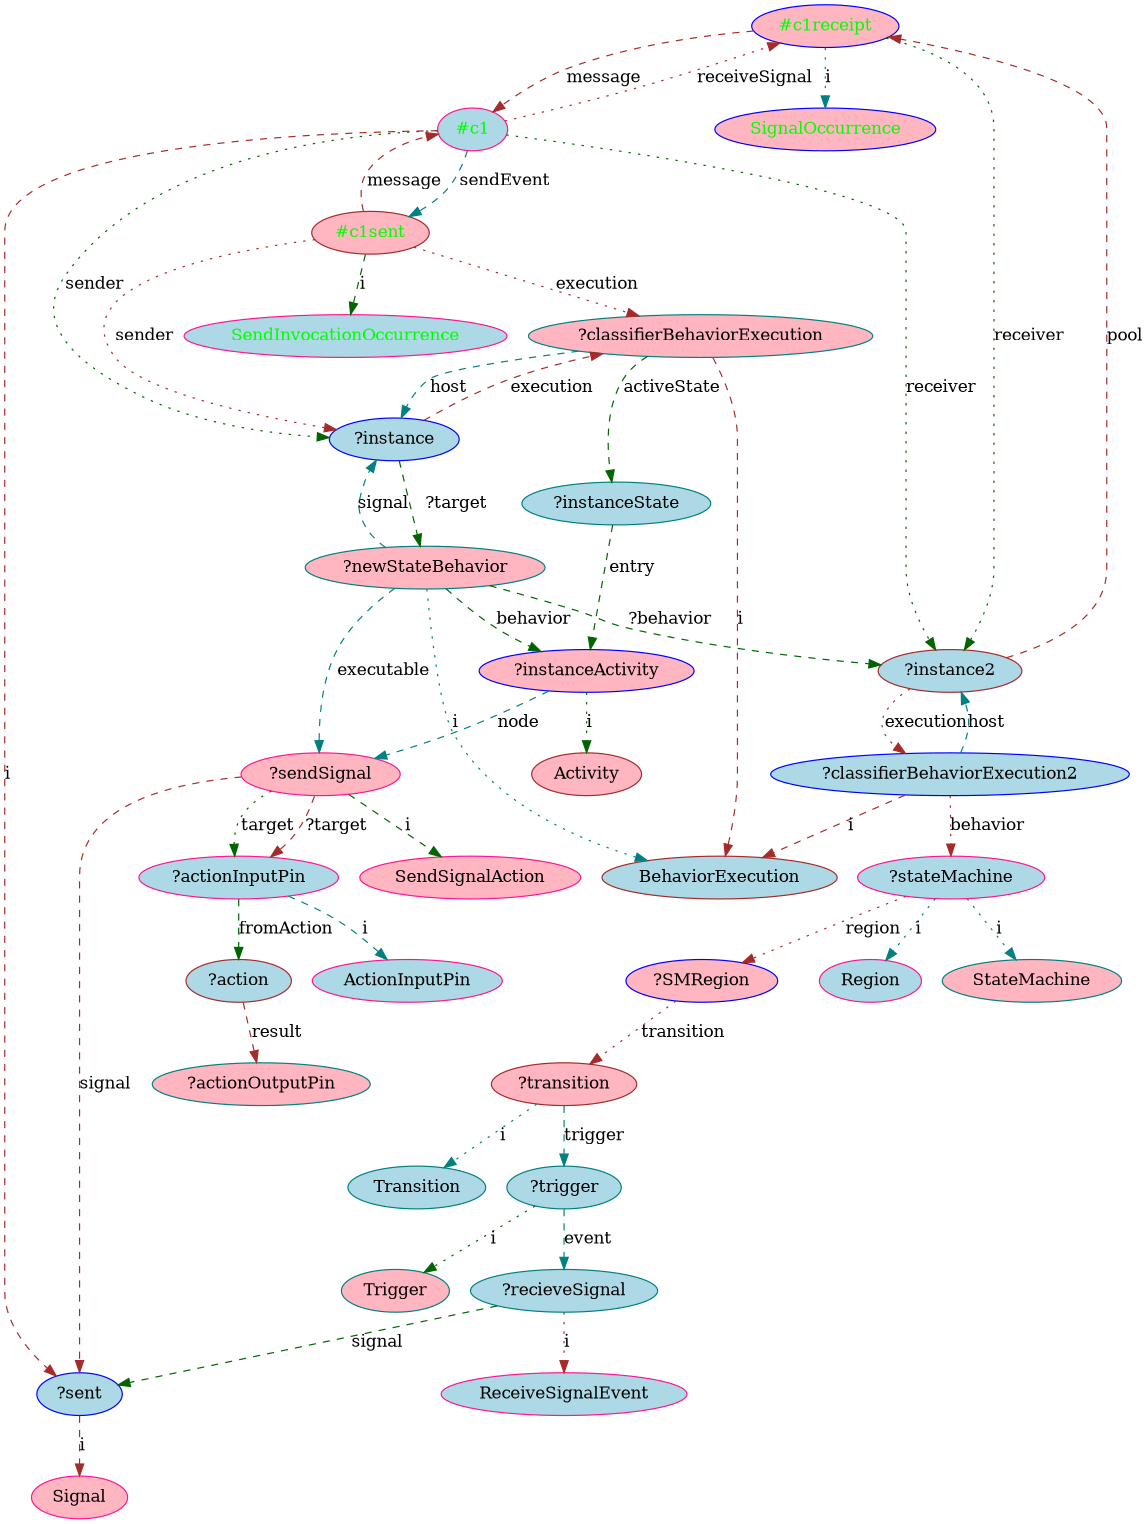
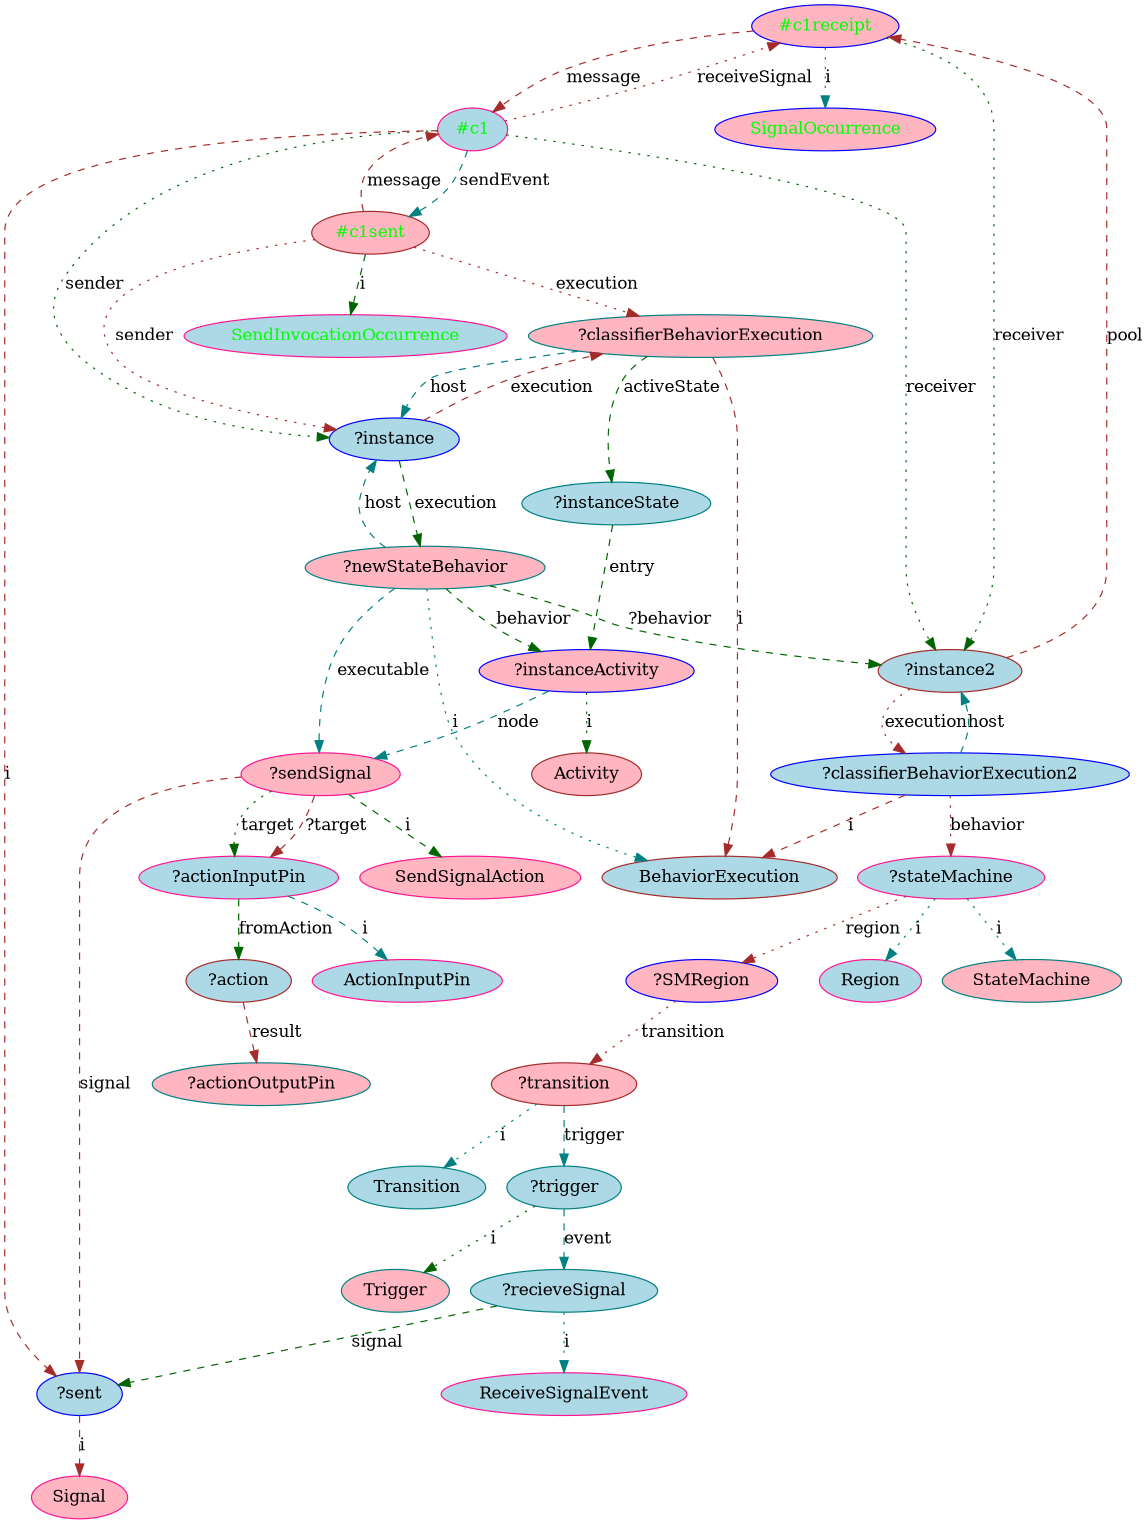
(383, 504) -> (383, 504)
(456, 504) -> (456, 504)
(564, 1337) -> (564, 1337)
